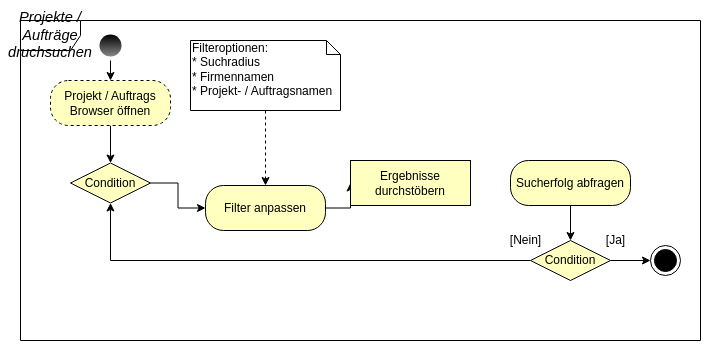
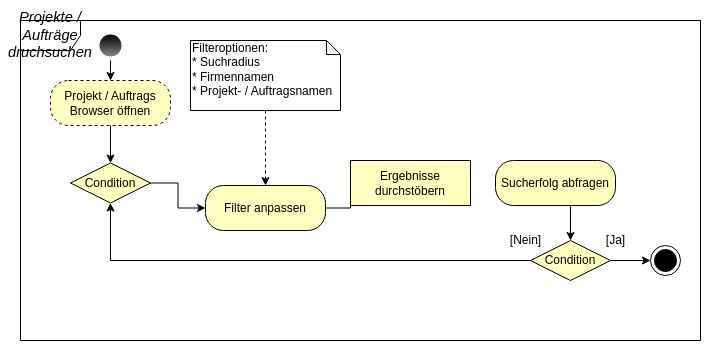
(571, 183) -> (556, 183)
(351, 191) -> (351, 188)
